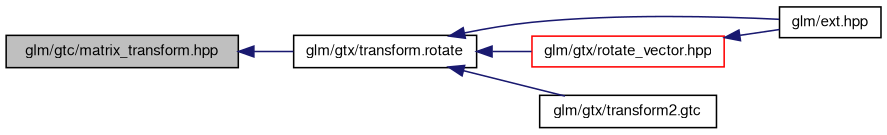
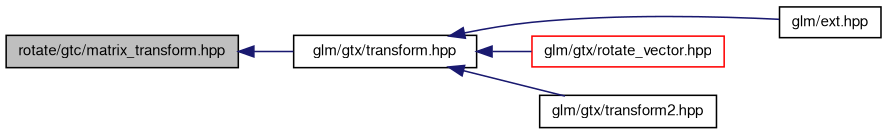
(760, 32) -> none
(122, 52) -> (122, 52)
(385, 52) -> (385, 52)
(628, 111) -> (628, 111)
